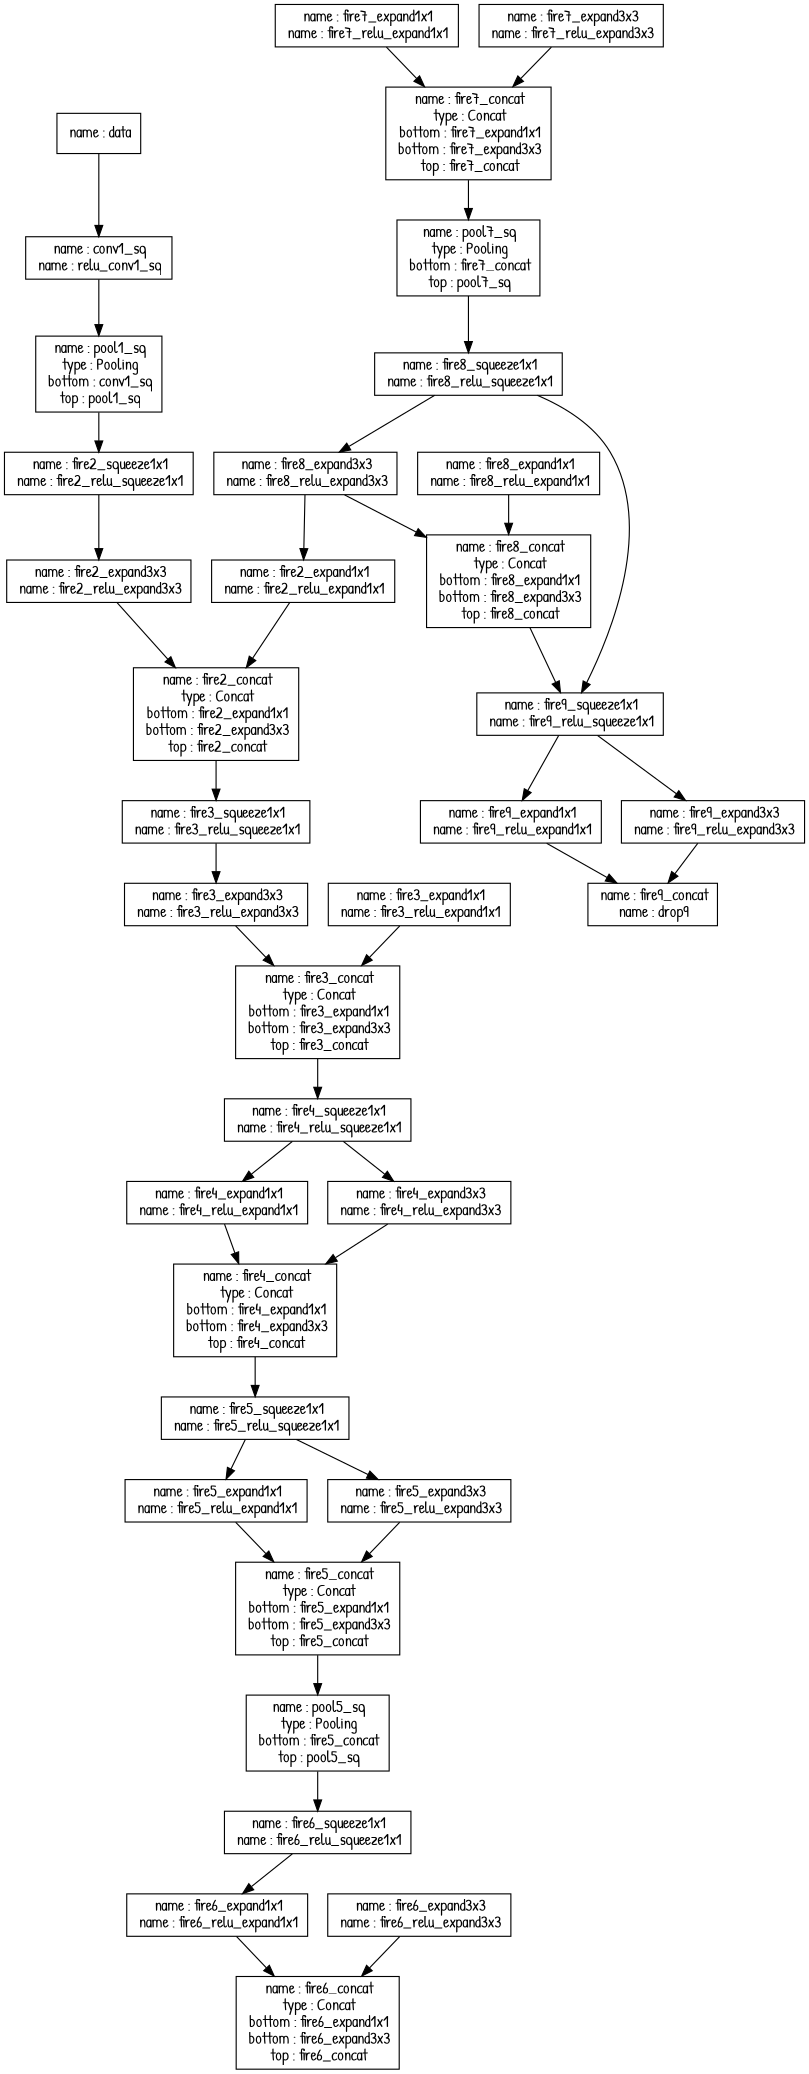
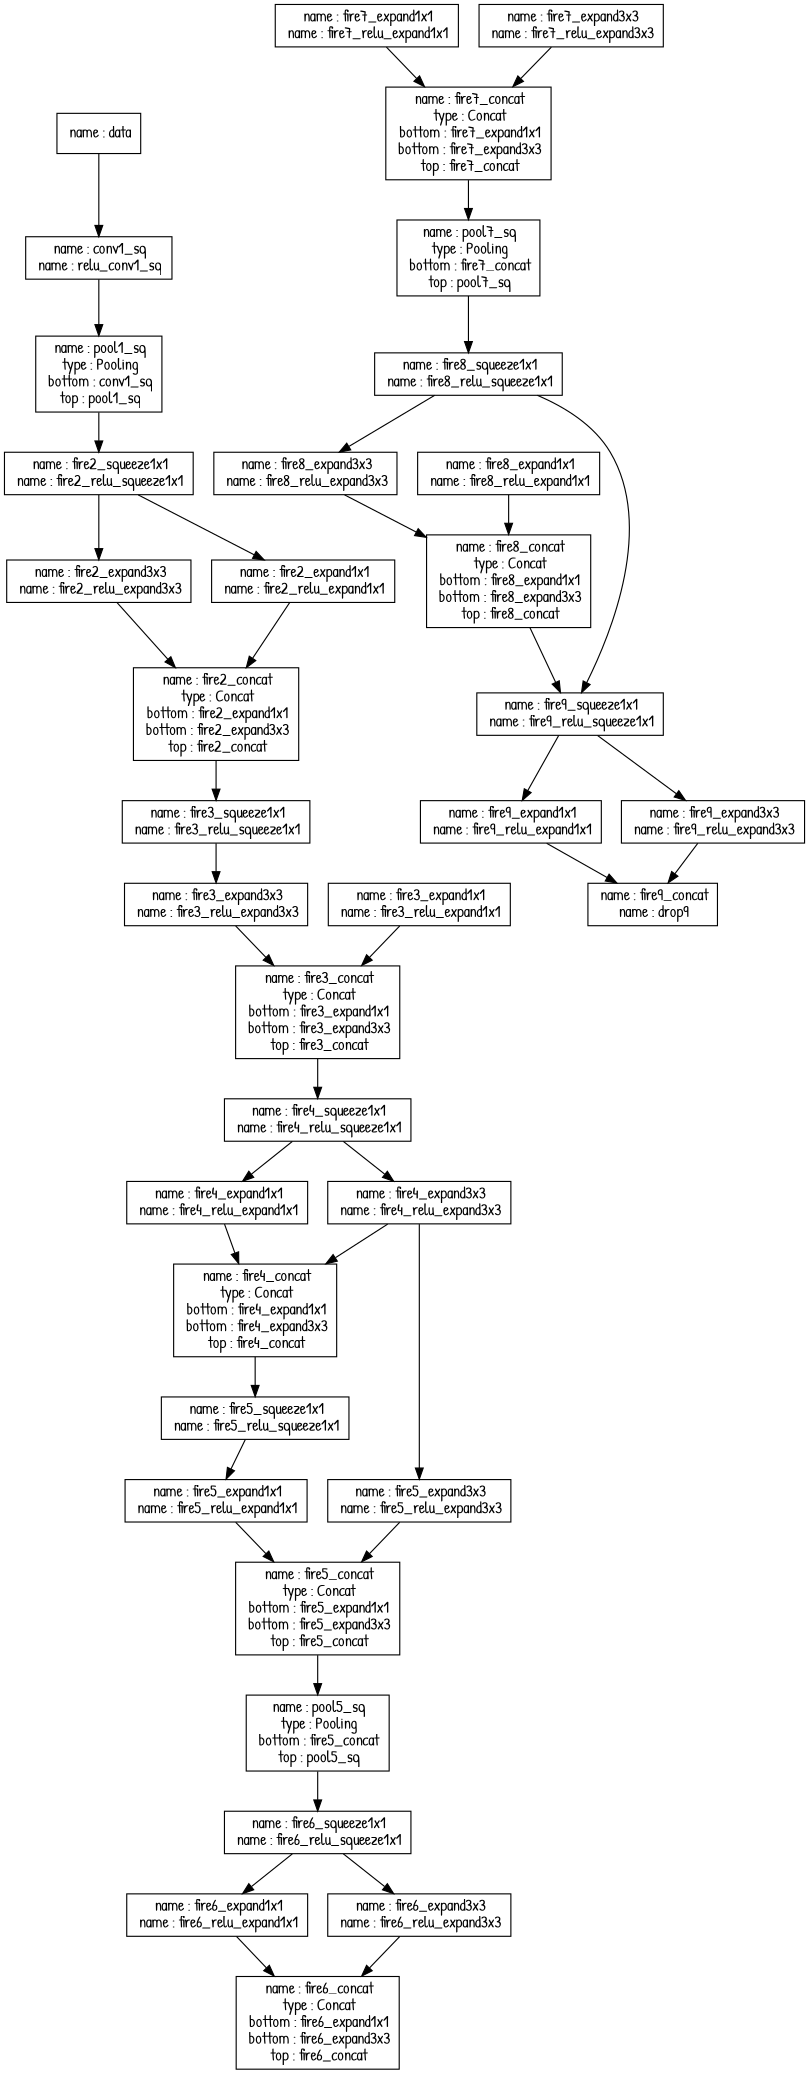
(304, 522) -> (196, 525)
(332, 1457) -> (419, 1346)
none -> (364, 1870)
